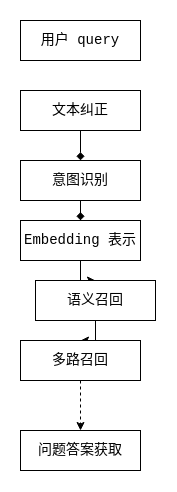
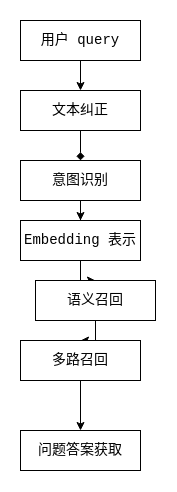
none -> (81, 72)
(81, 212) -> (81, 212)
(81, 403) -> (81, 403)
